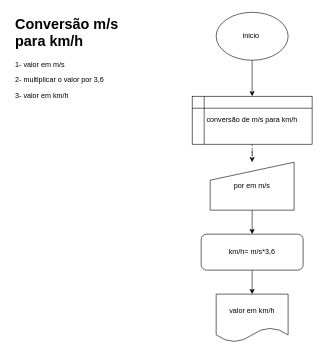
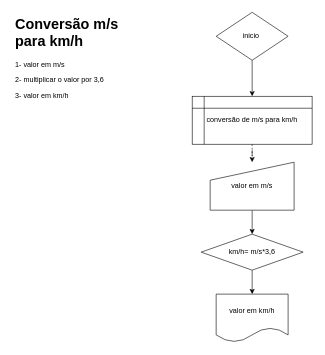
(252, 36) -> (252, 36)
(252, 186) -> (252, 186)
(252, 252) -> (252, 252)
